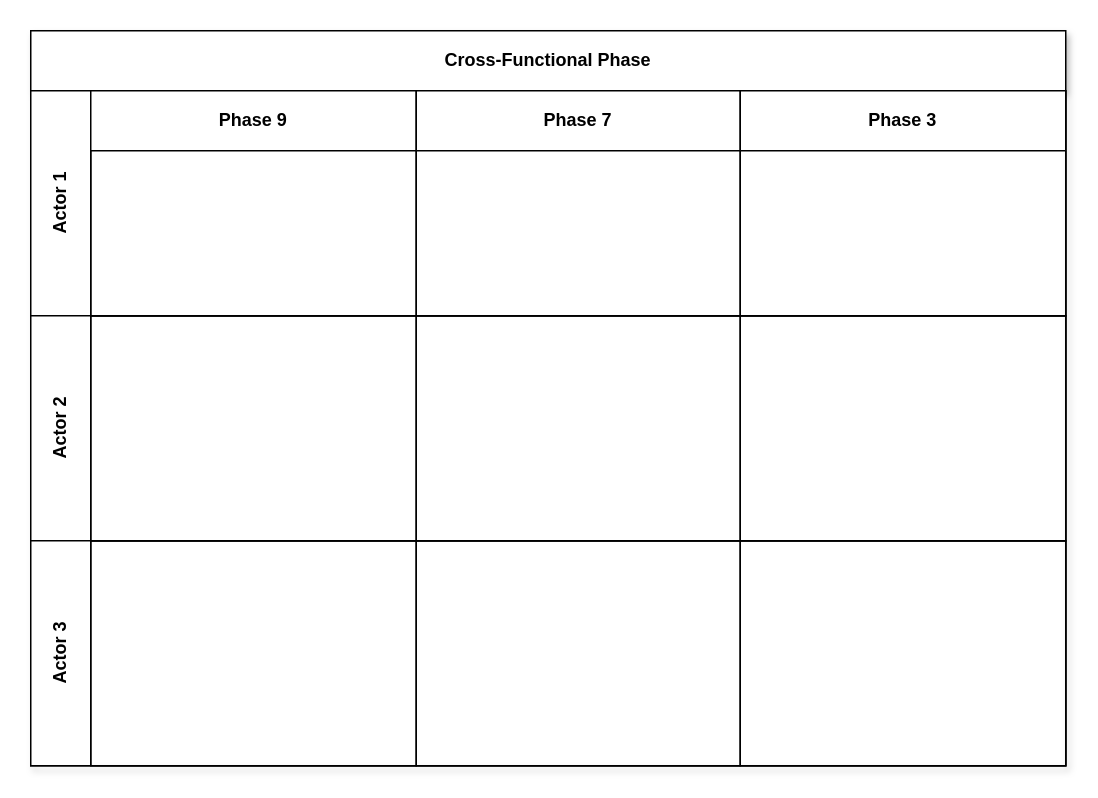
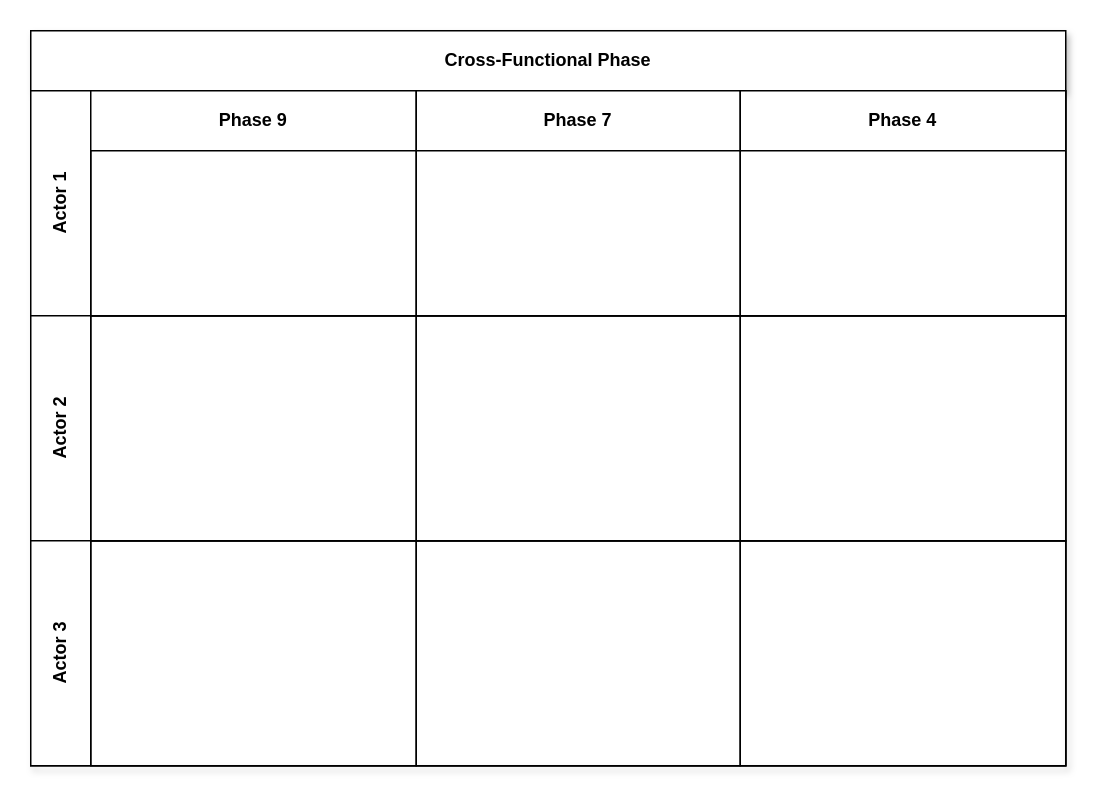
(903, 121) -> (903, 121)
